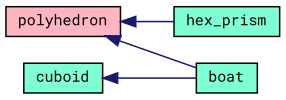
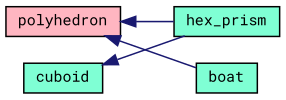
(157, 78) -> (159, 45)
